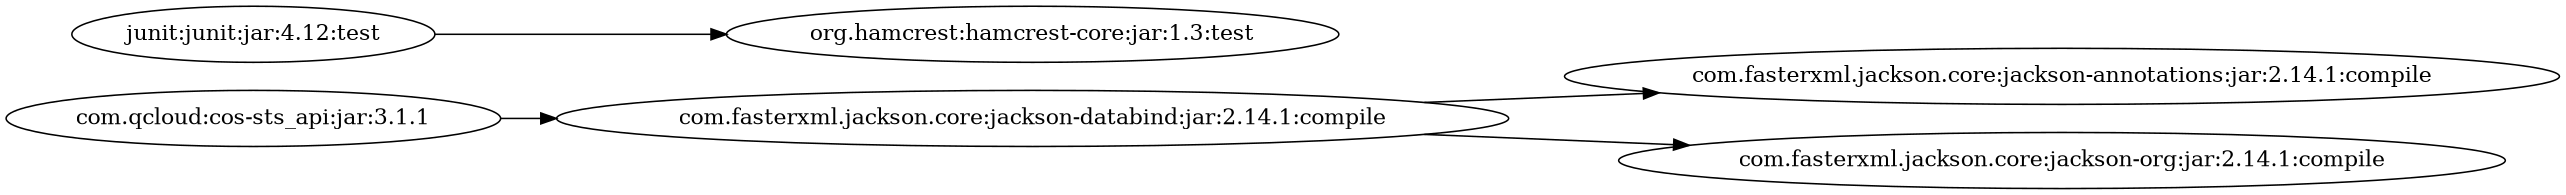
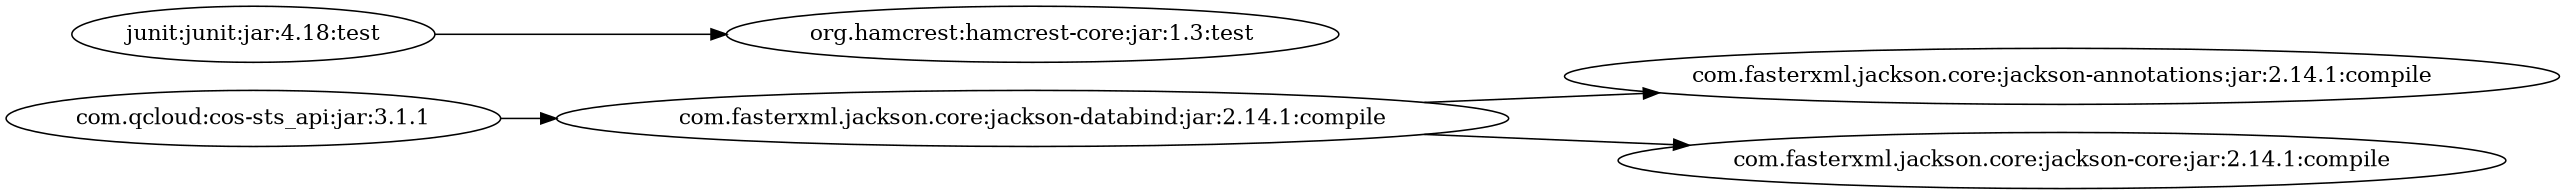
(253, 34) -> (253, 34)
(2062, 161) -> (2062, 161)
